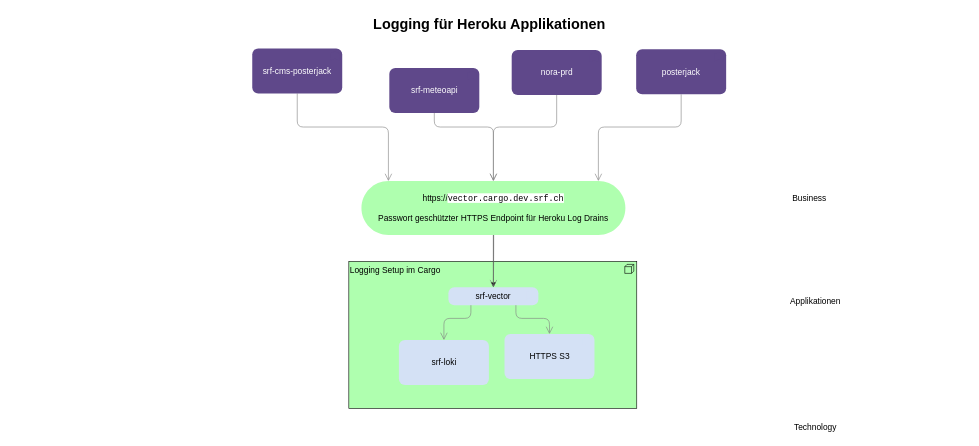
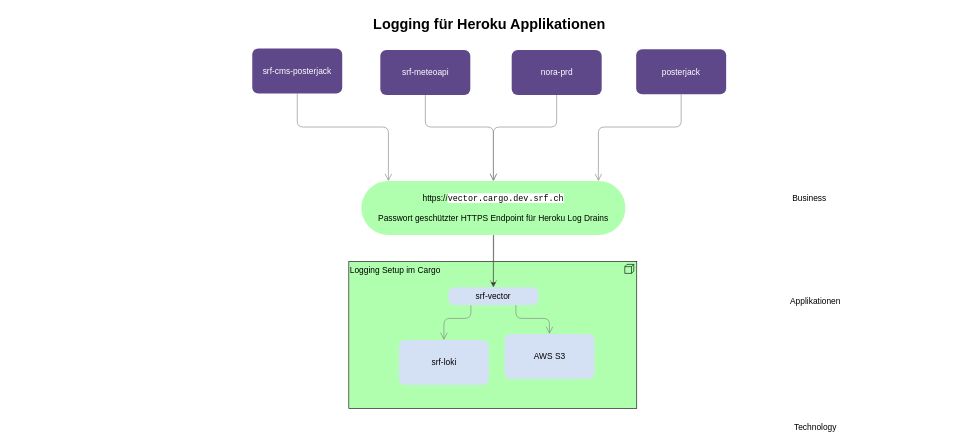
(434, 90) -> (425, 72)
(550, 357) -> (550, 357)
